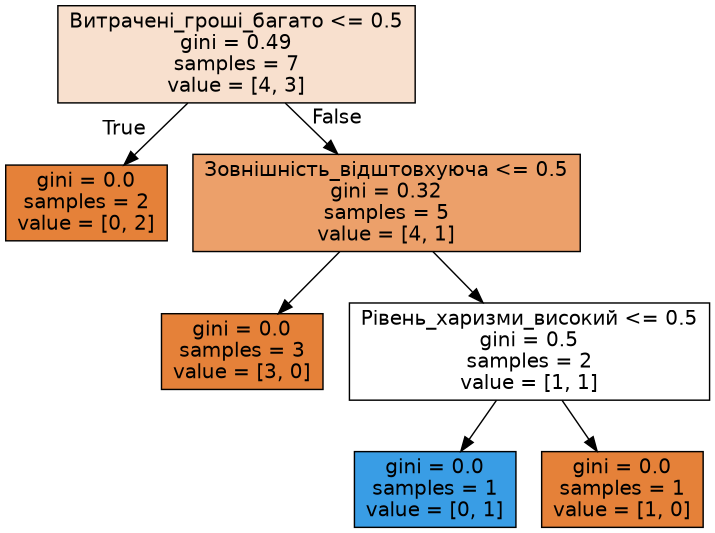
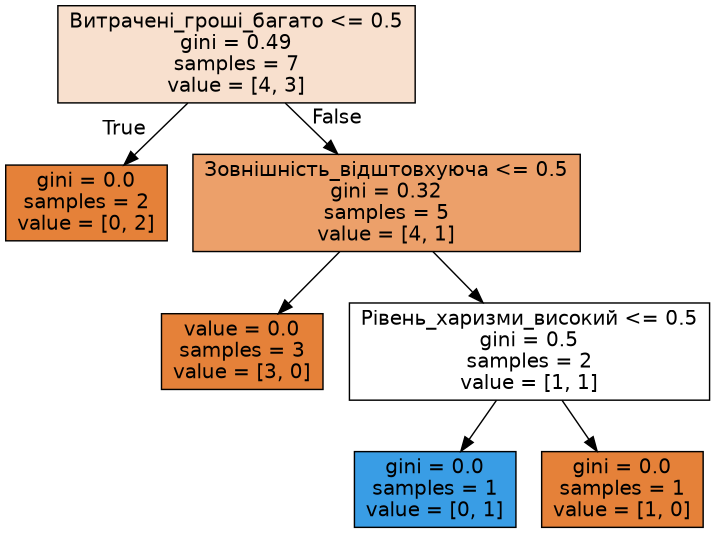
(242, 352) -> (242, 352)
